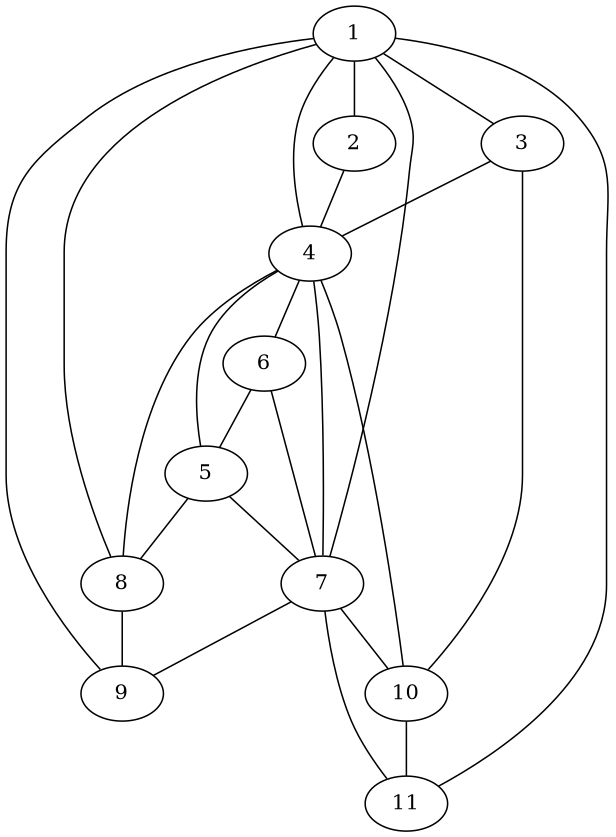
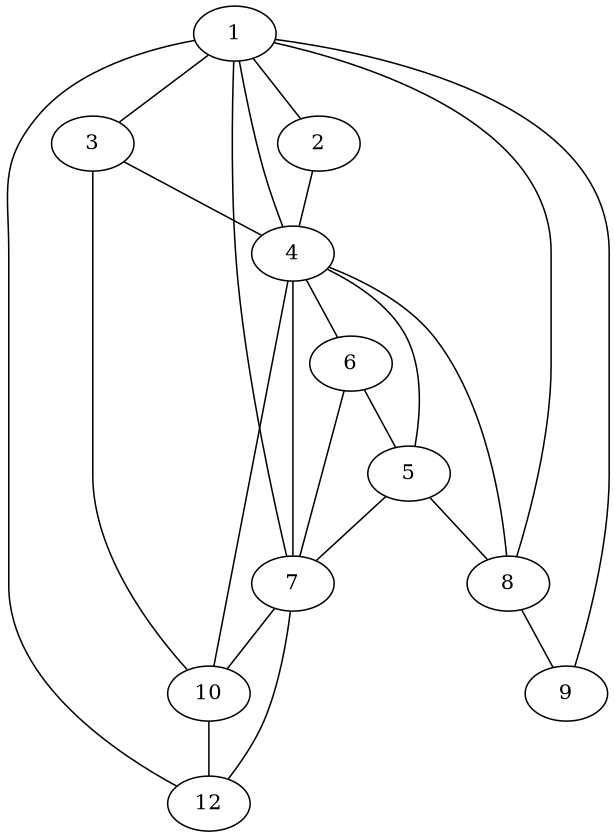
(222, 639) -> none
(406, 804) -> (209, 804)
